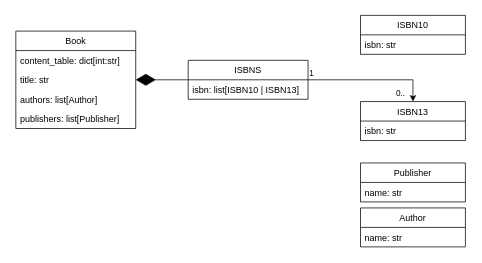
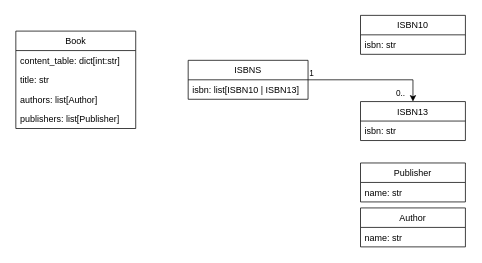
(172, 80) -> none
